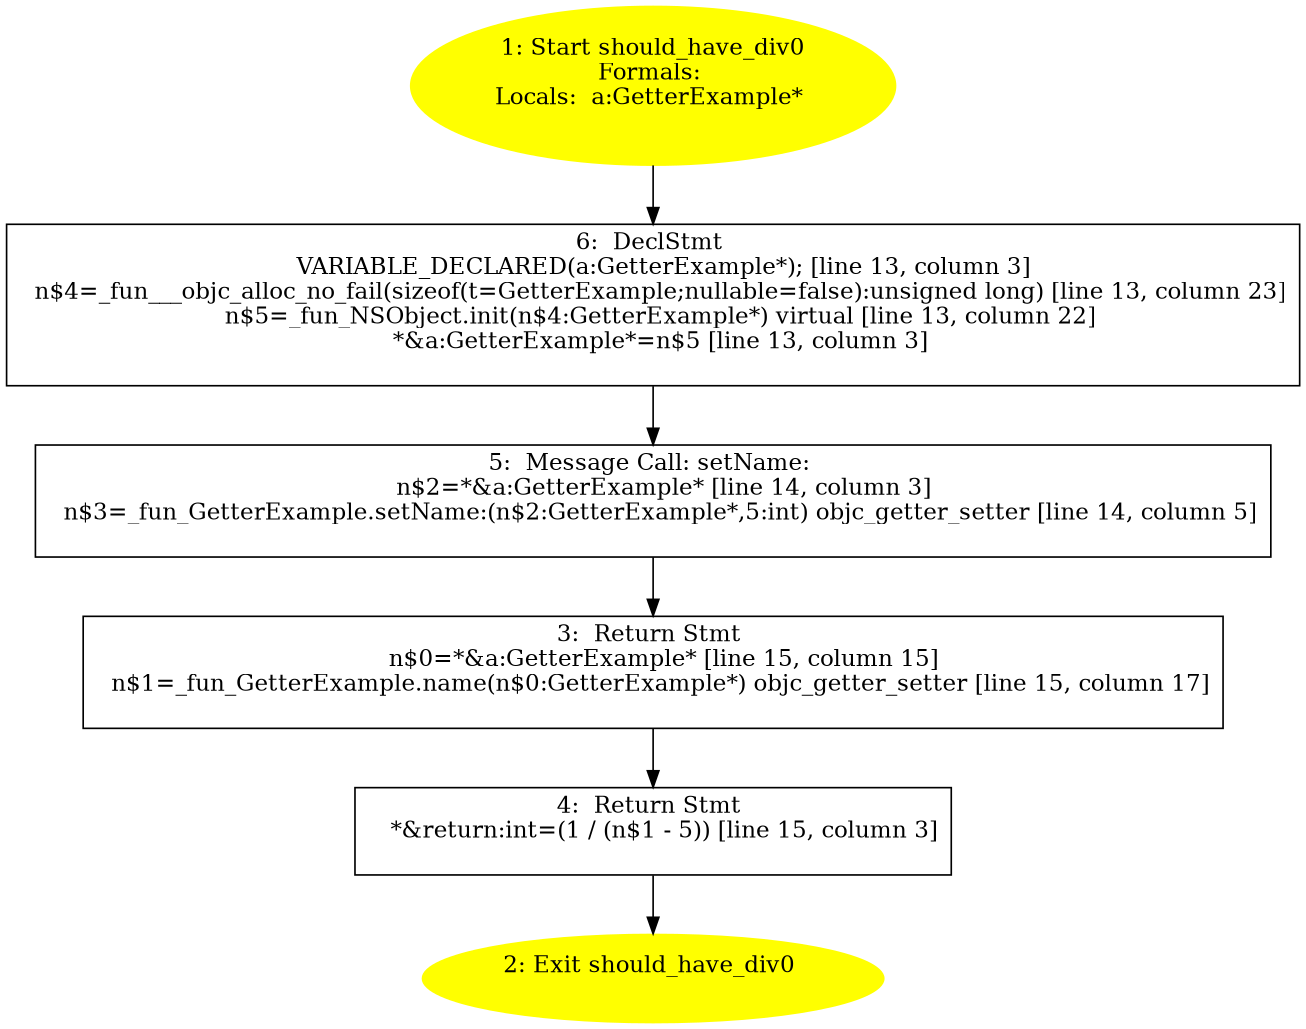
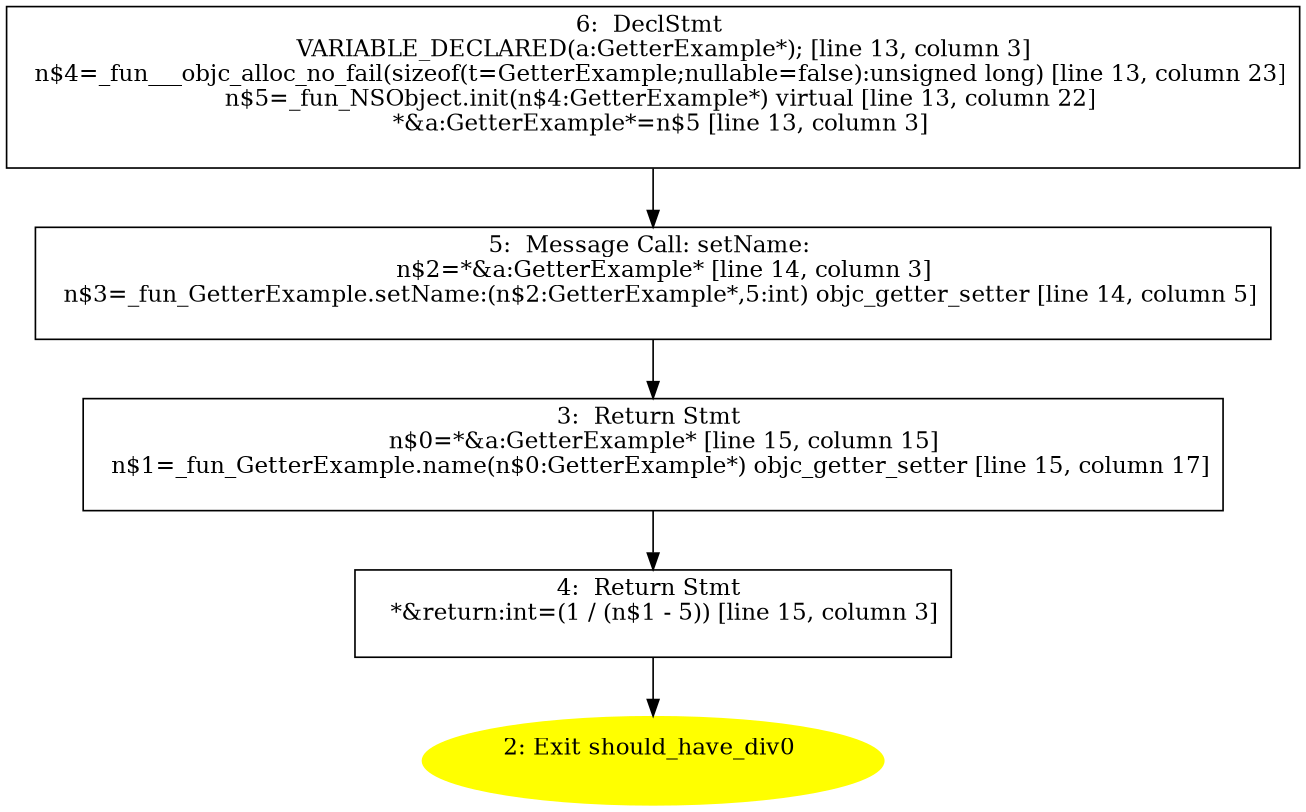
(653, 86) -> none
